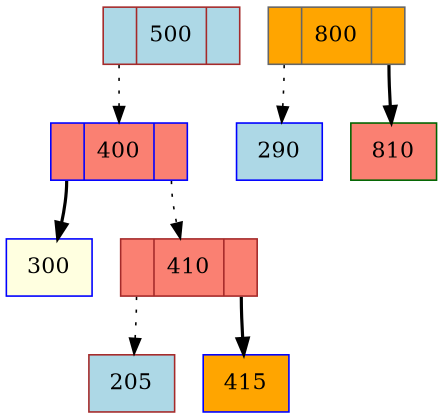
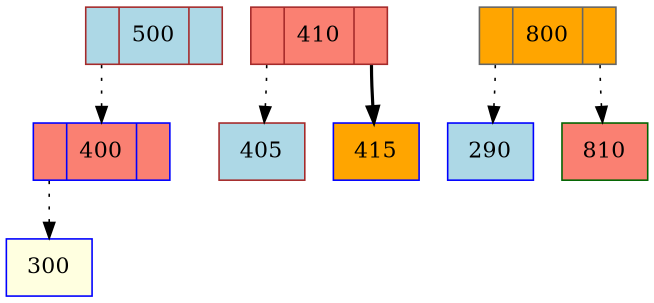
(389, 86) -> (600, 86)
(65, 202) -> (49, 202)
(173, 202) -> none
(132, 383) -> (262, 152)
